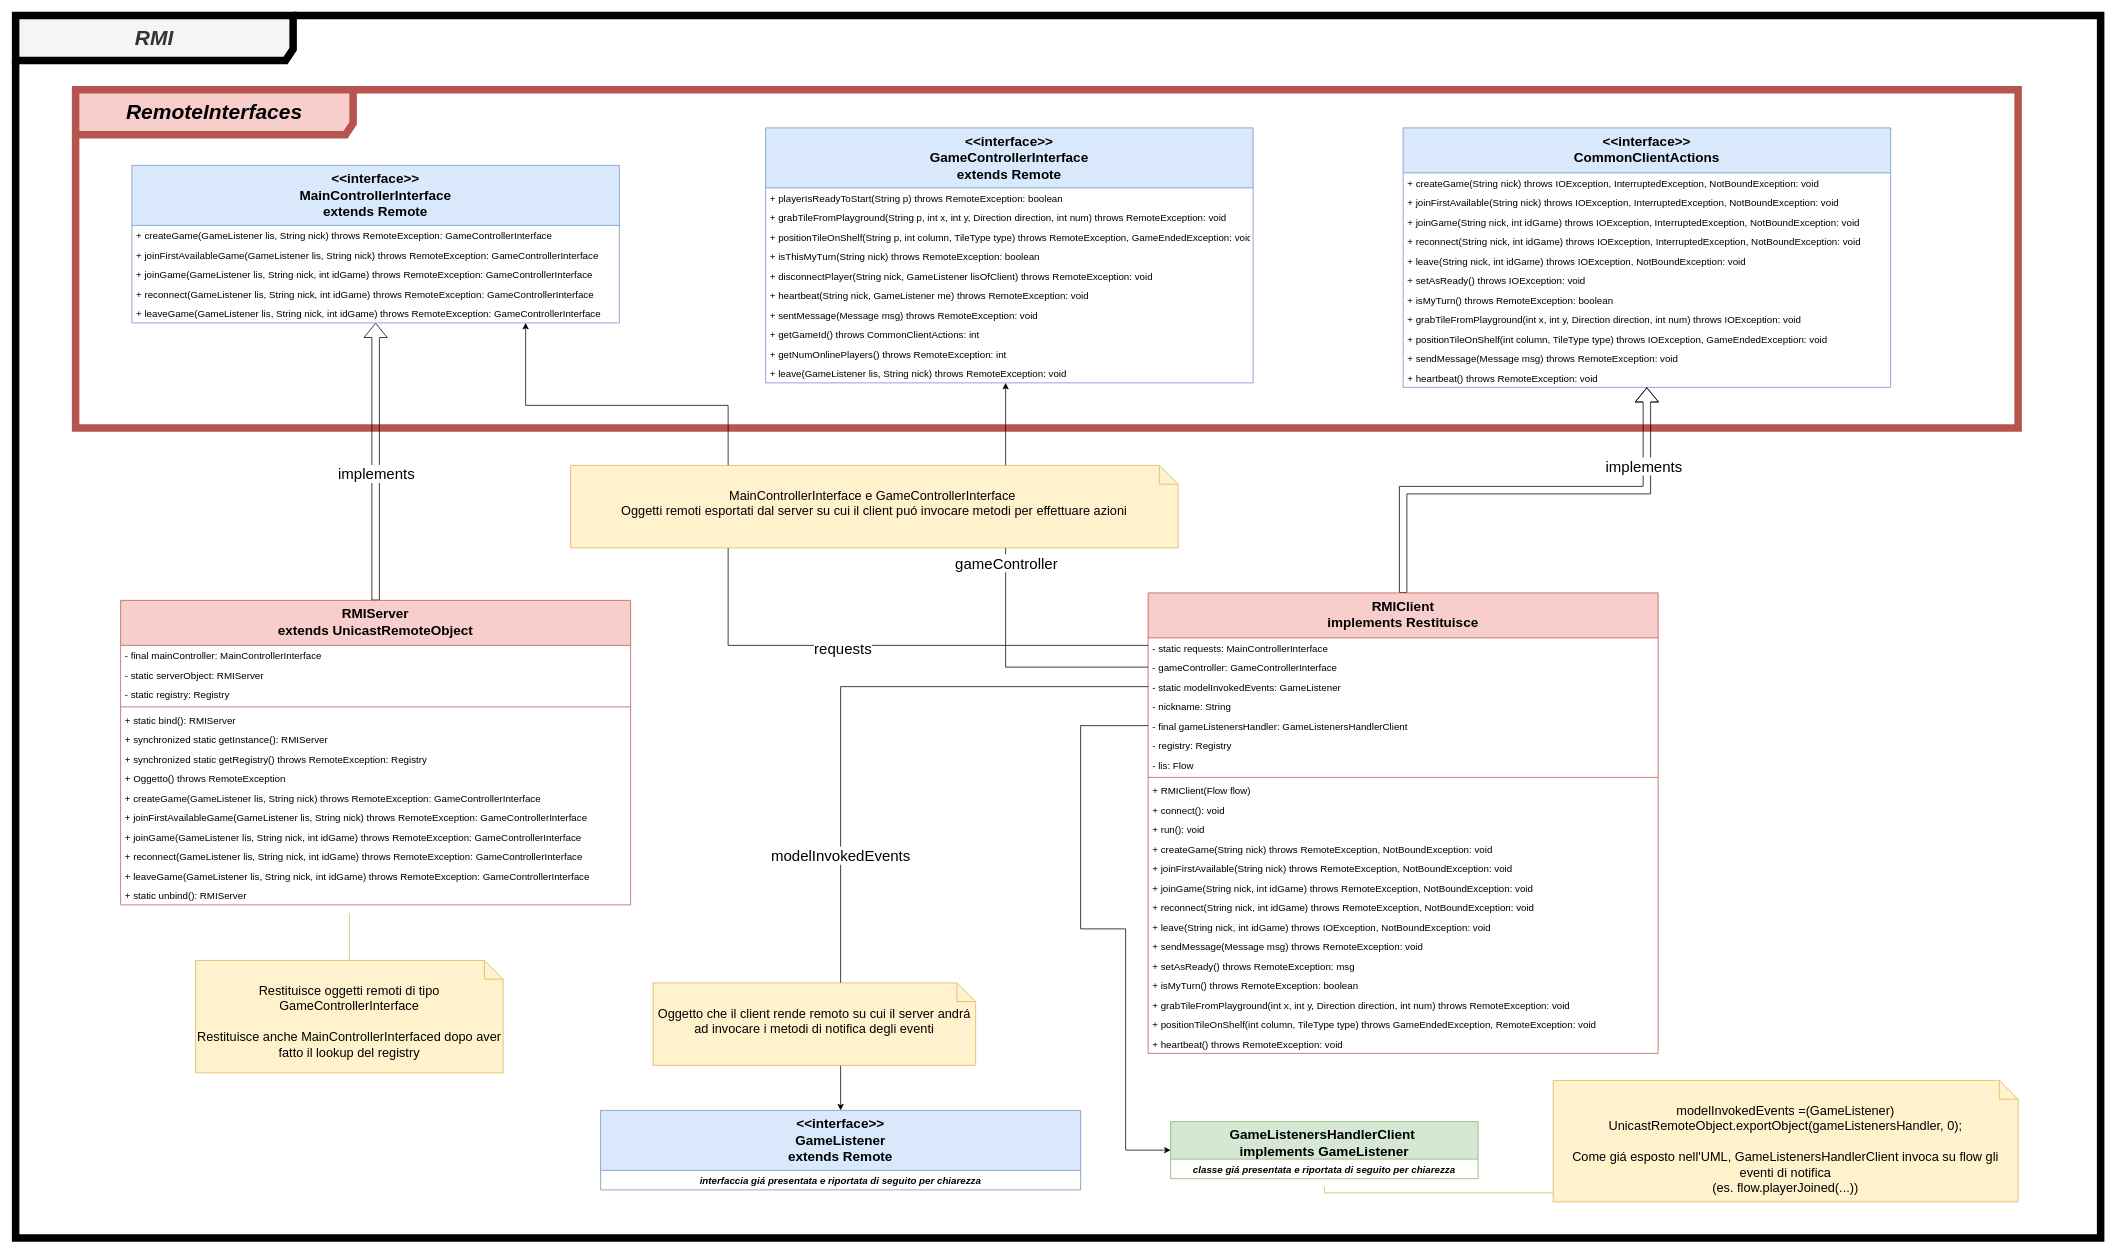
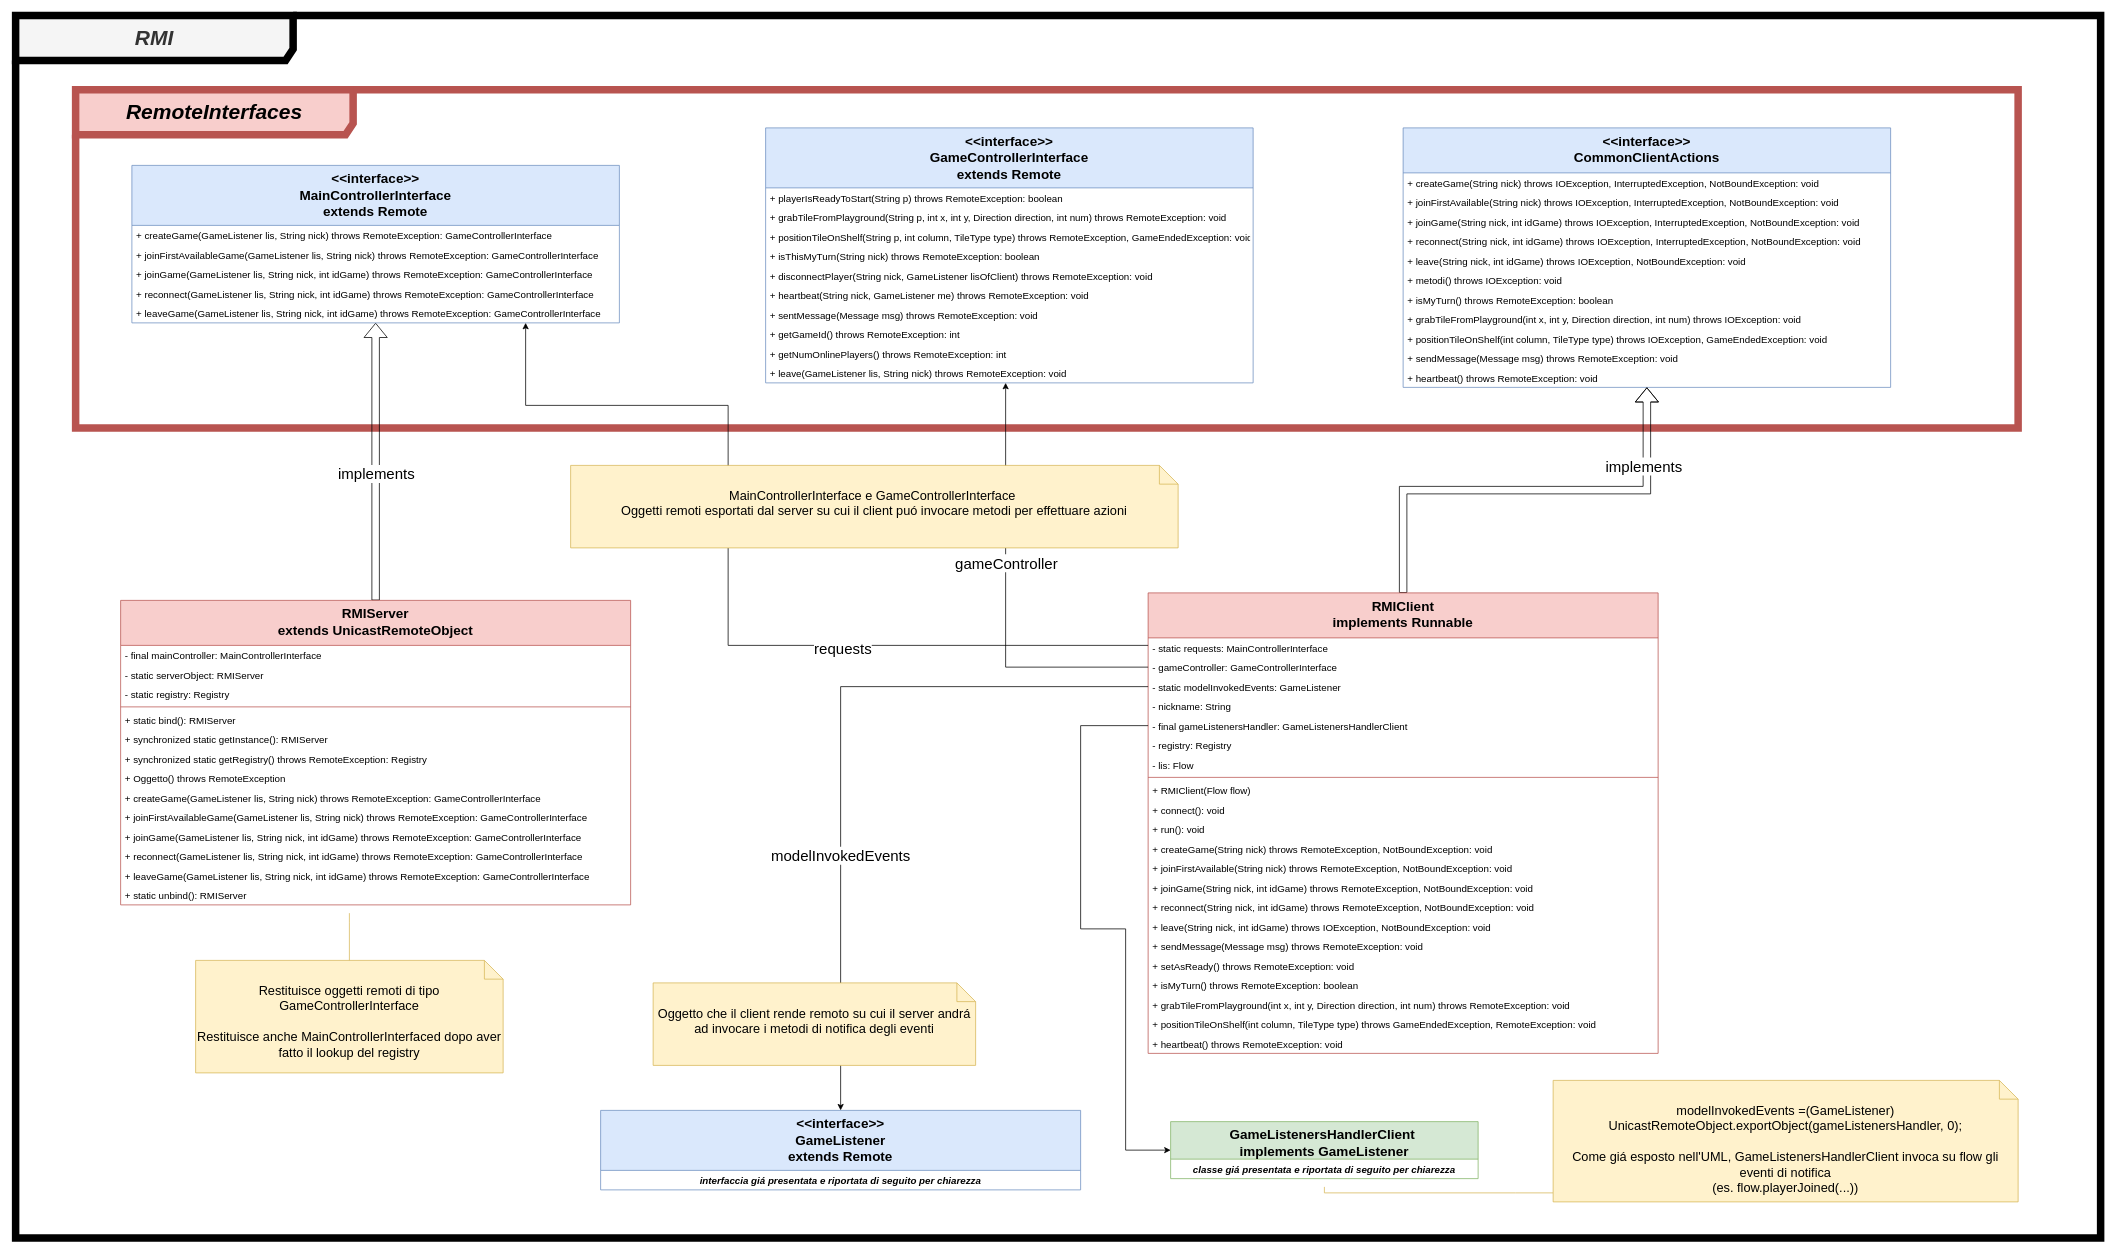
(1505, 281) -> (1492, 281)
(881, 335) -> (873, 335)
(1403, 606) -> (1403, 606)
(1259, 967) -> (1261, 967)
